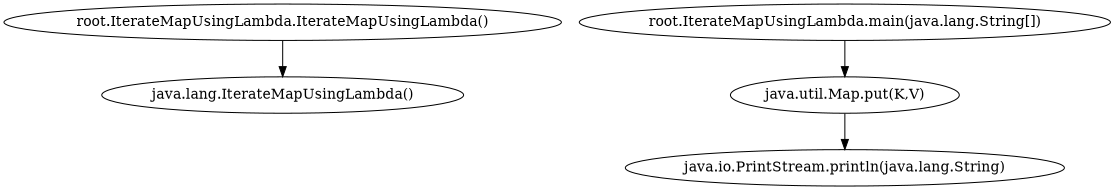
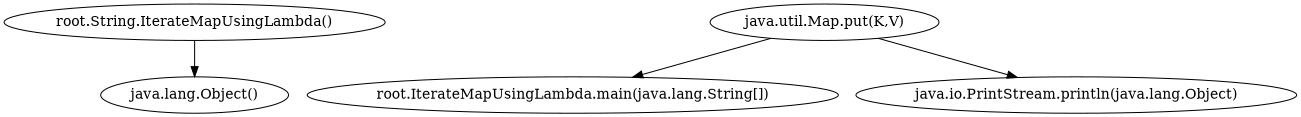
(283, 22) -> (195, 22)
(845, 54) -> (707, 56)
(283, 95) -> (195, 95)
(845, 168) -> (1076, 95)
